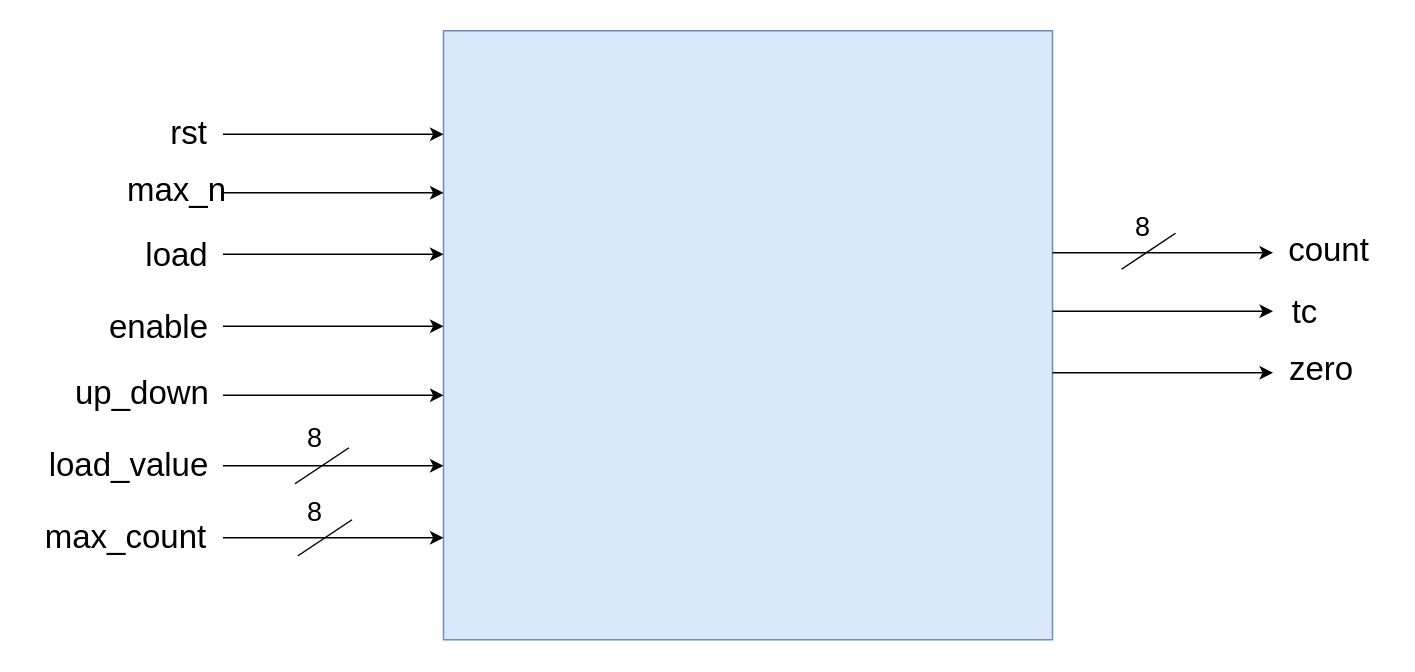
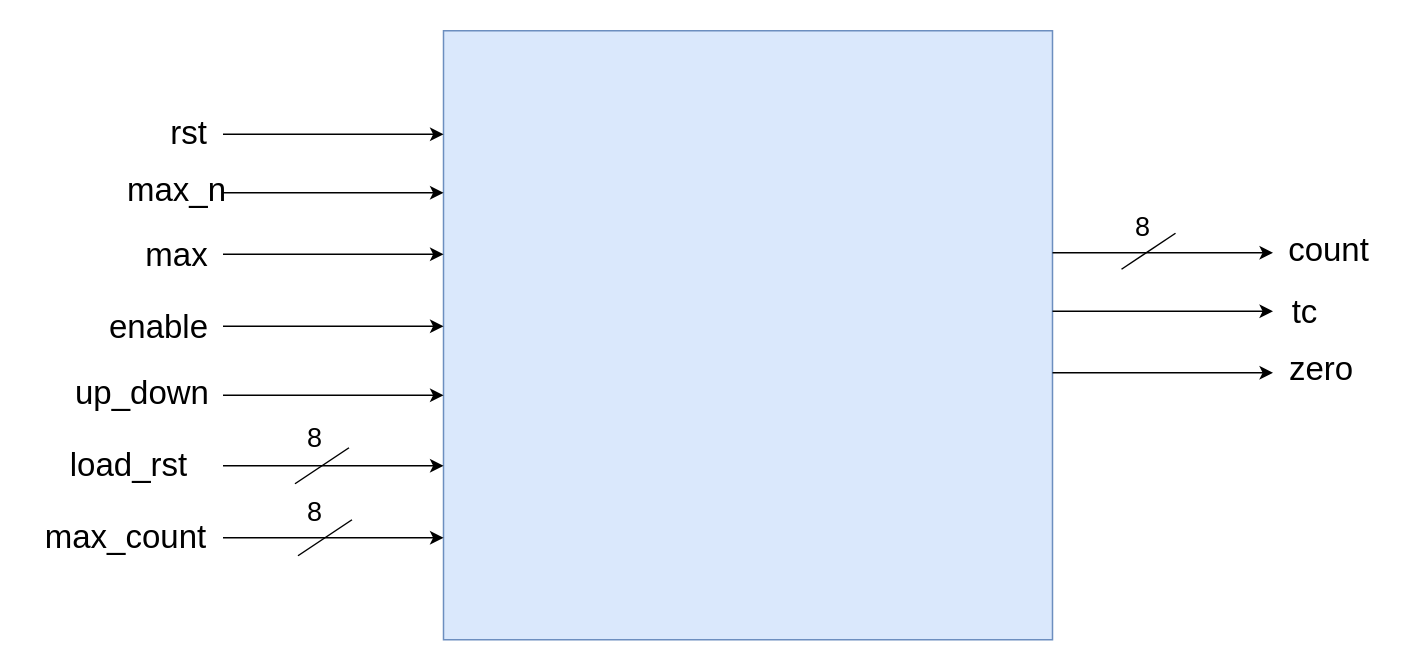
(177, 256) -> (177, 256)
(129, 466) -> (129, 466)
